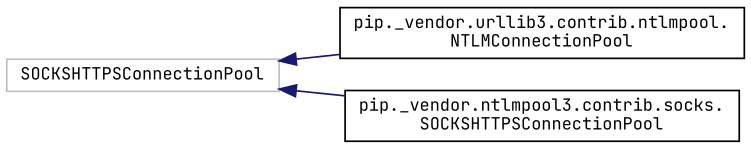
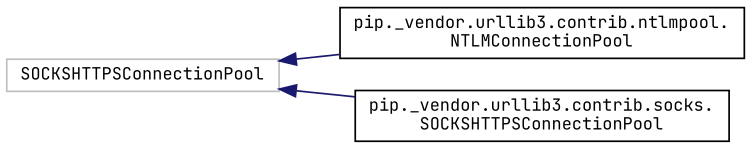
(542, 116) -> (542, 116)
